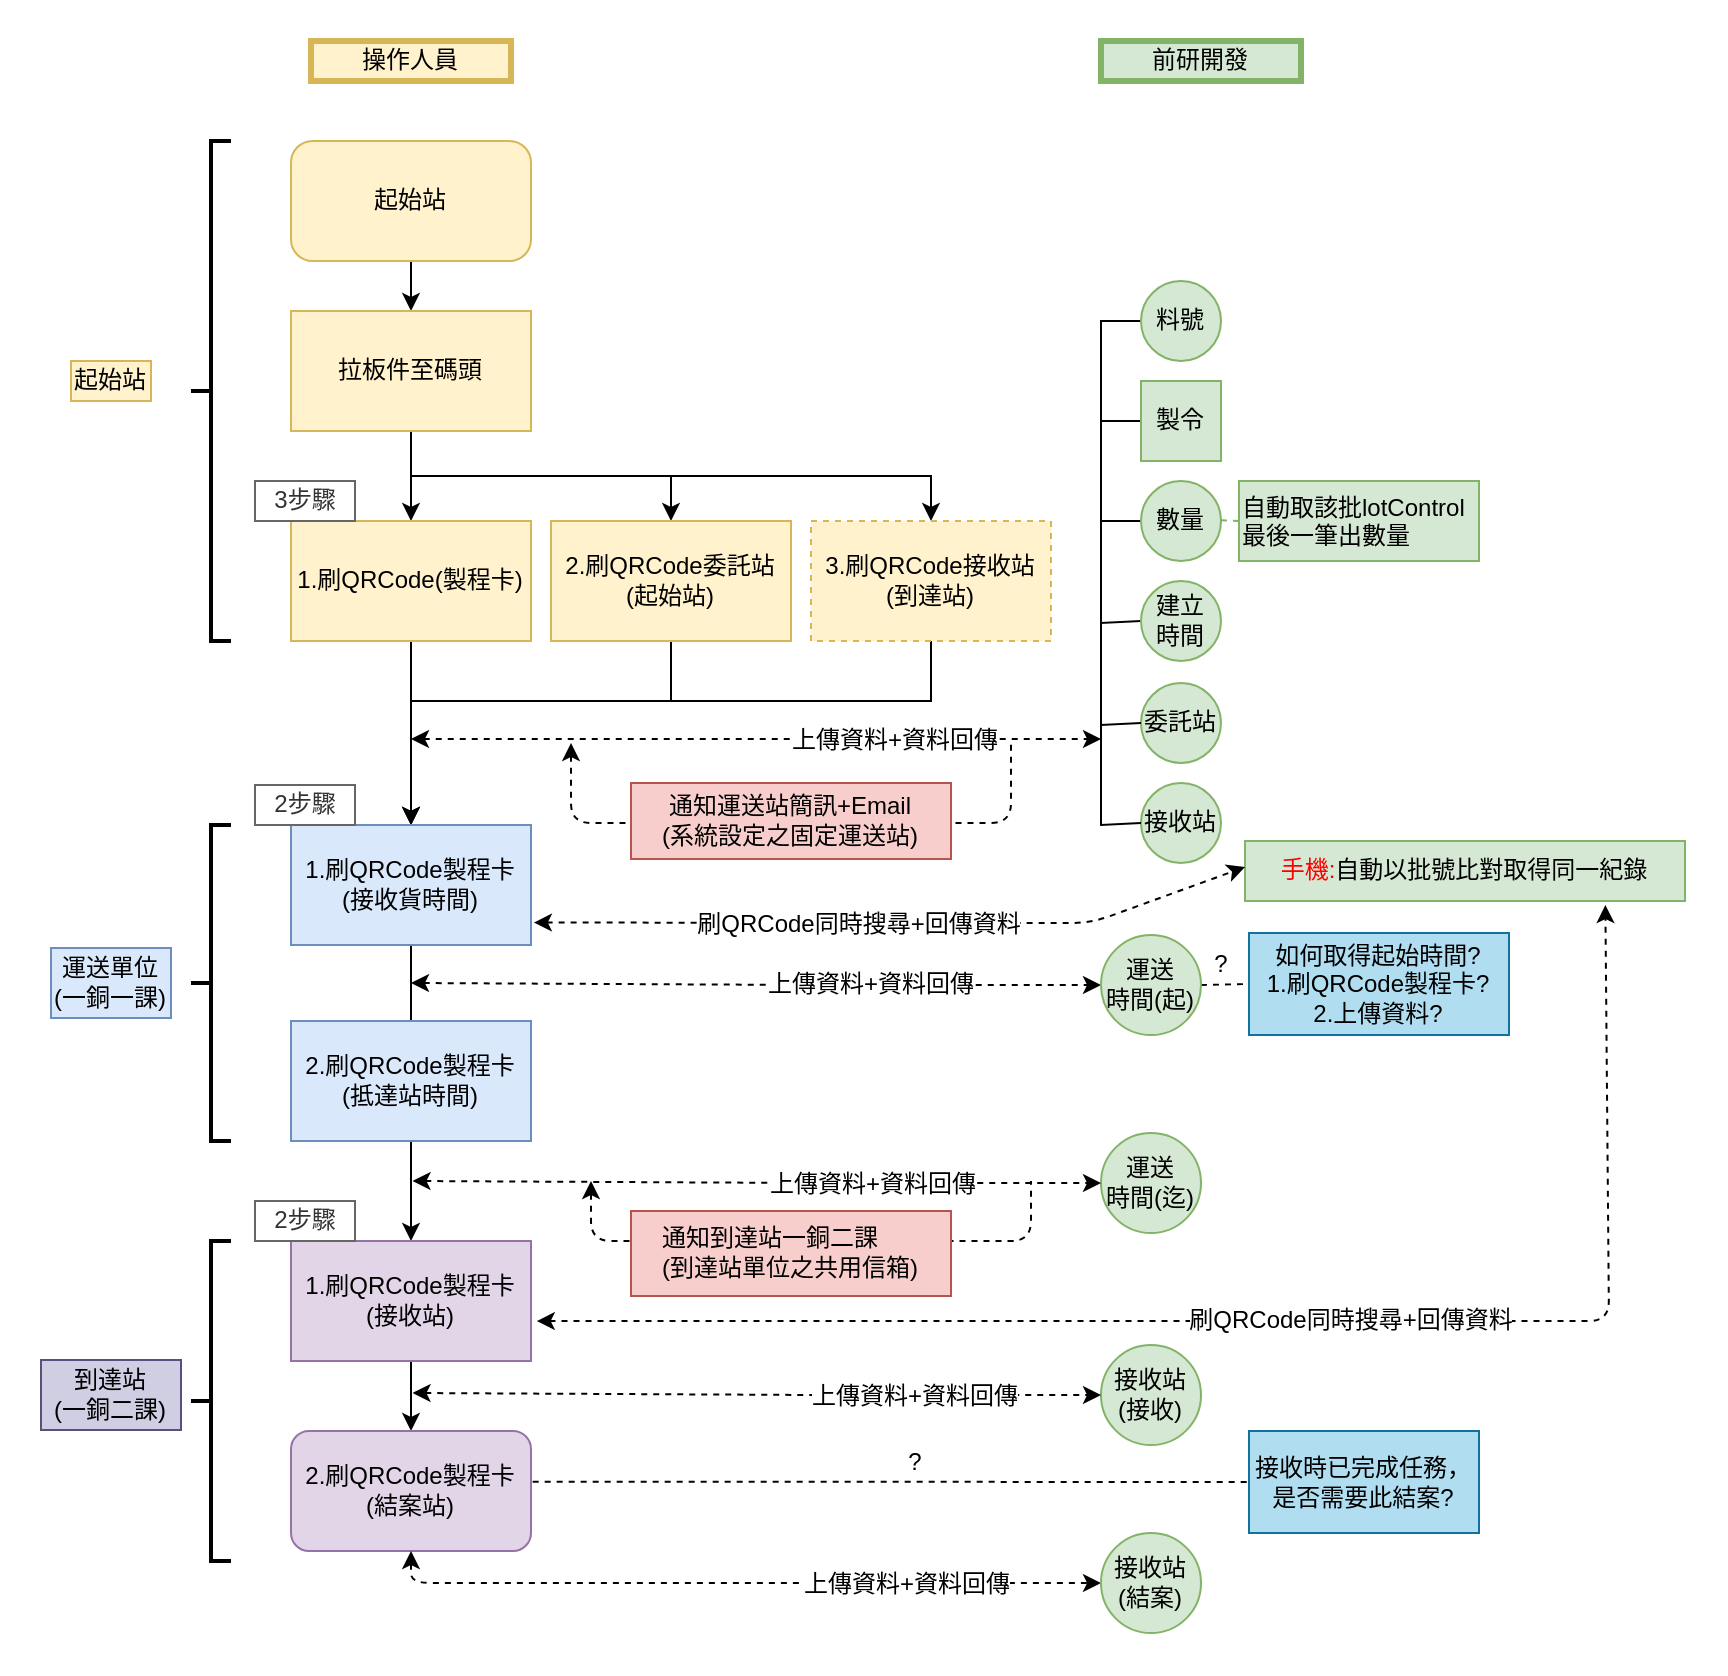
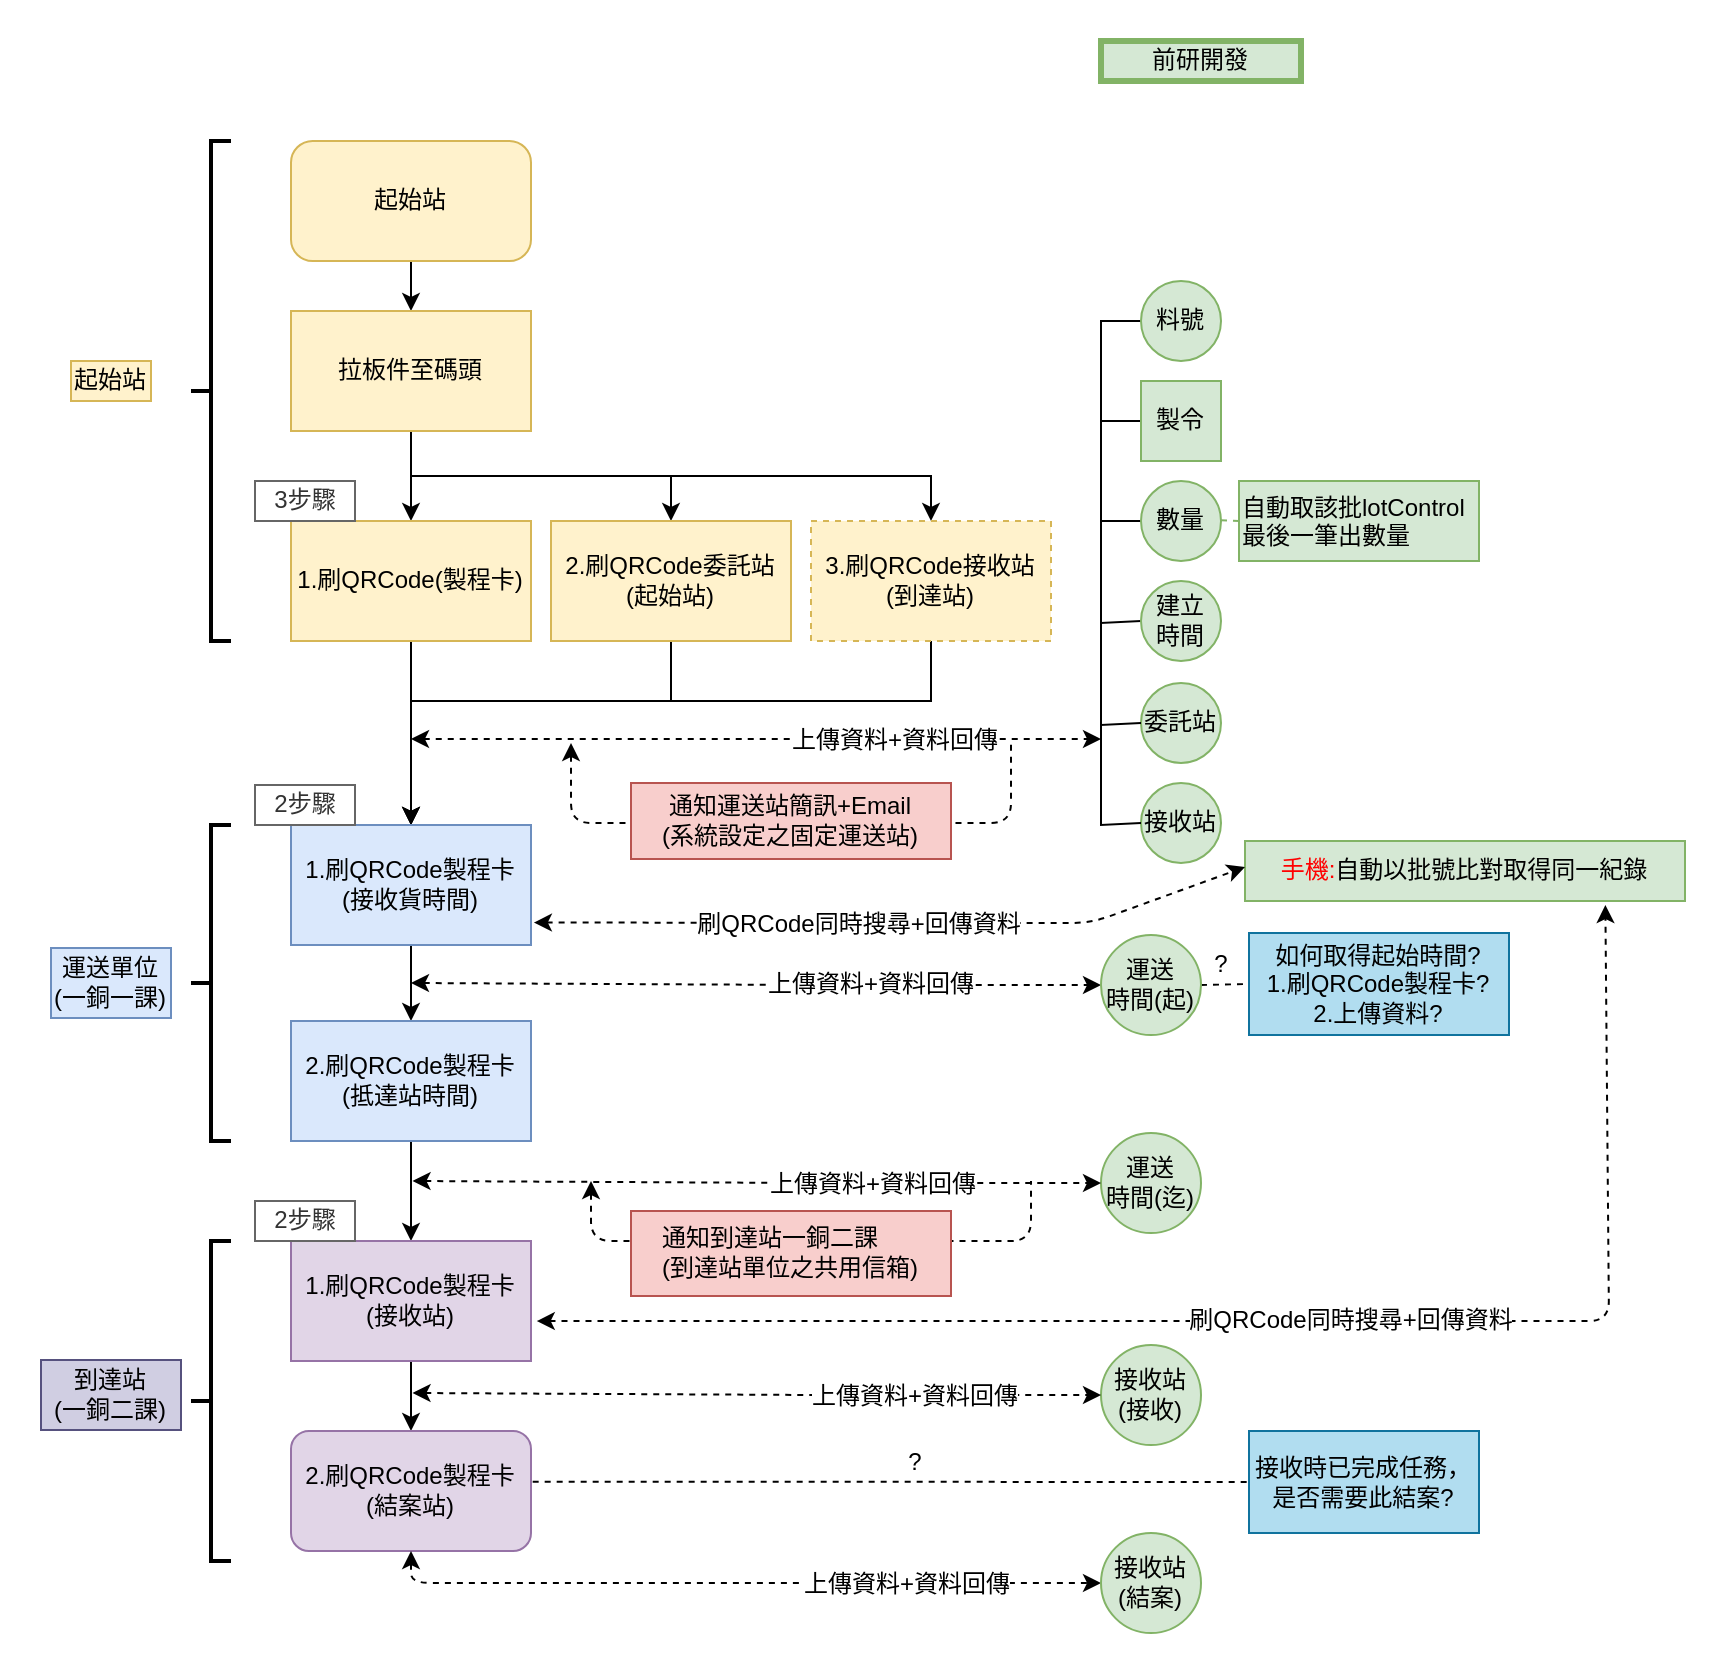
(411, 61) -> none
(411, 1011) -> (411, 1006)
